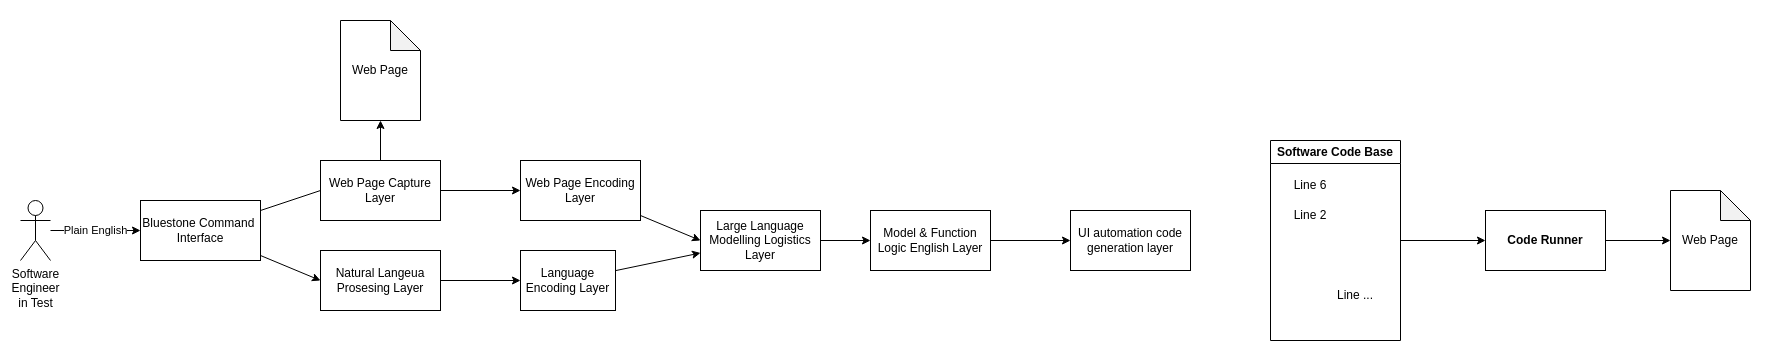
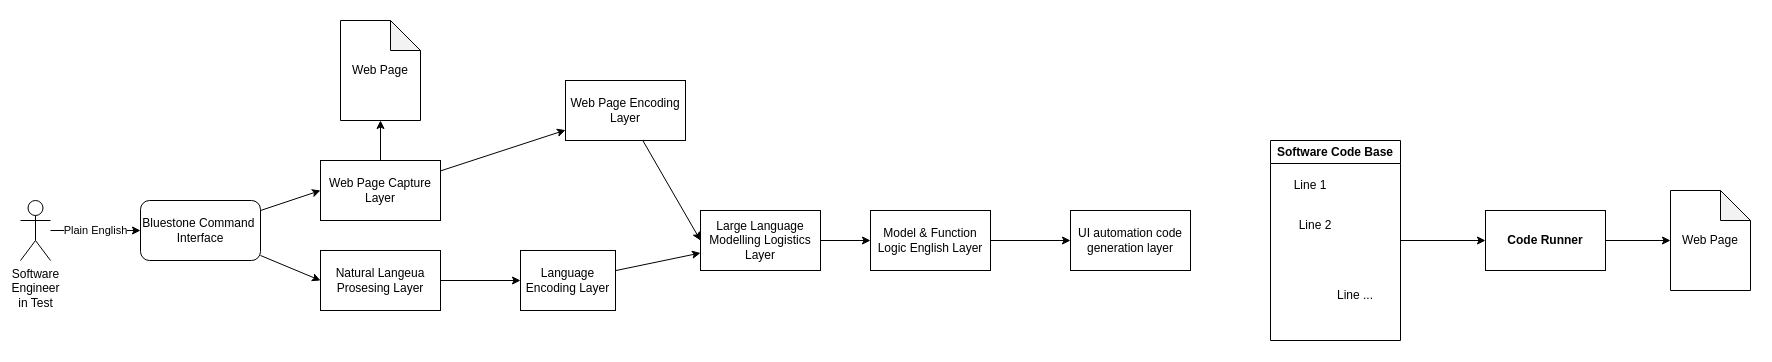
(1311, 186) -> (1311, 186)
(581, 191) -> (626, 111)
(316, 192) -> (313, 193)
(1311, 216) -> (1316, 226)
(201, 231) -> (201, 231)
